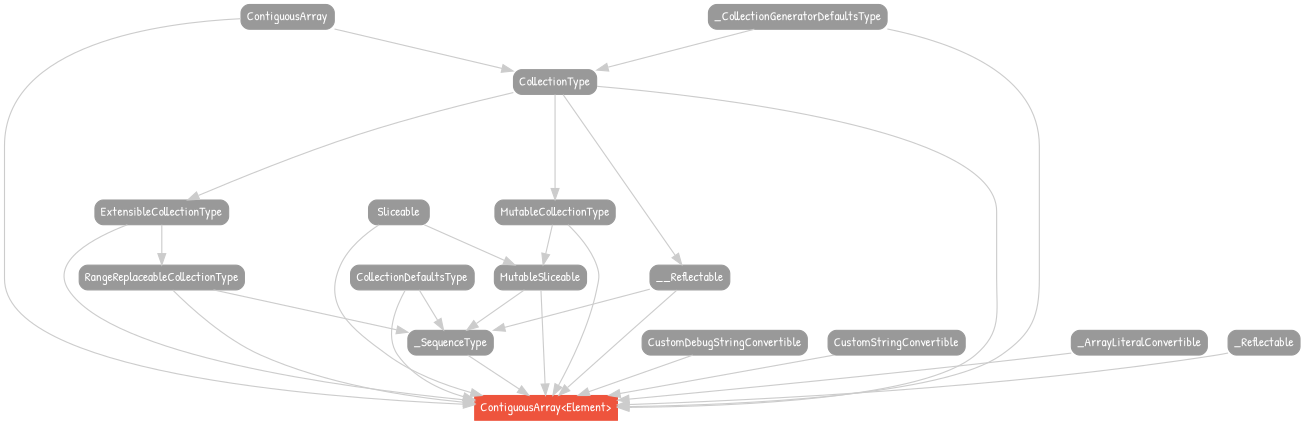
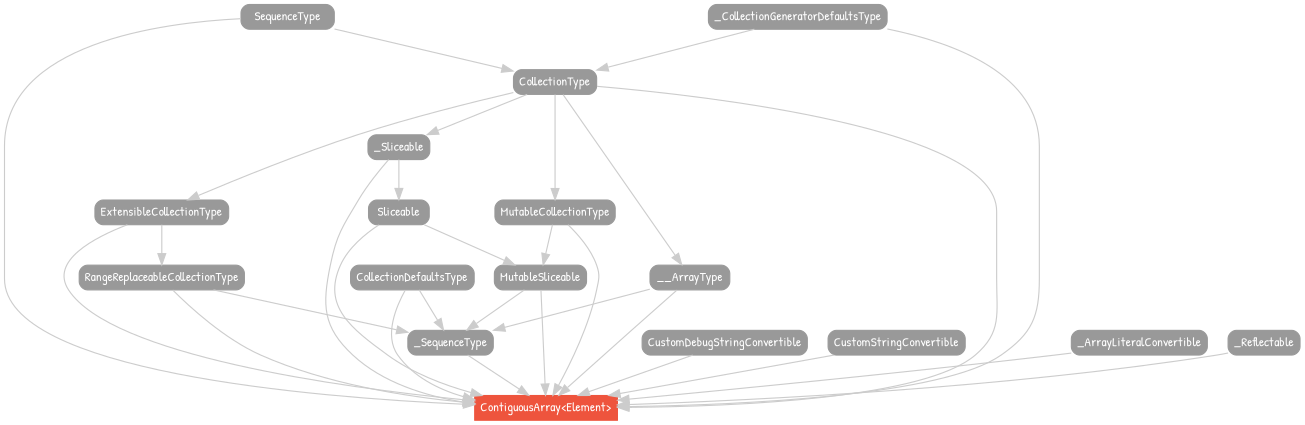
(288, 17) -> (288, 17)
none -> (399, 147)
(690, 278) -> (690, 278)
